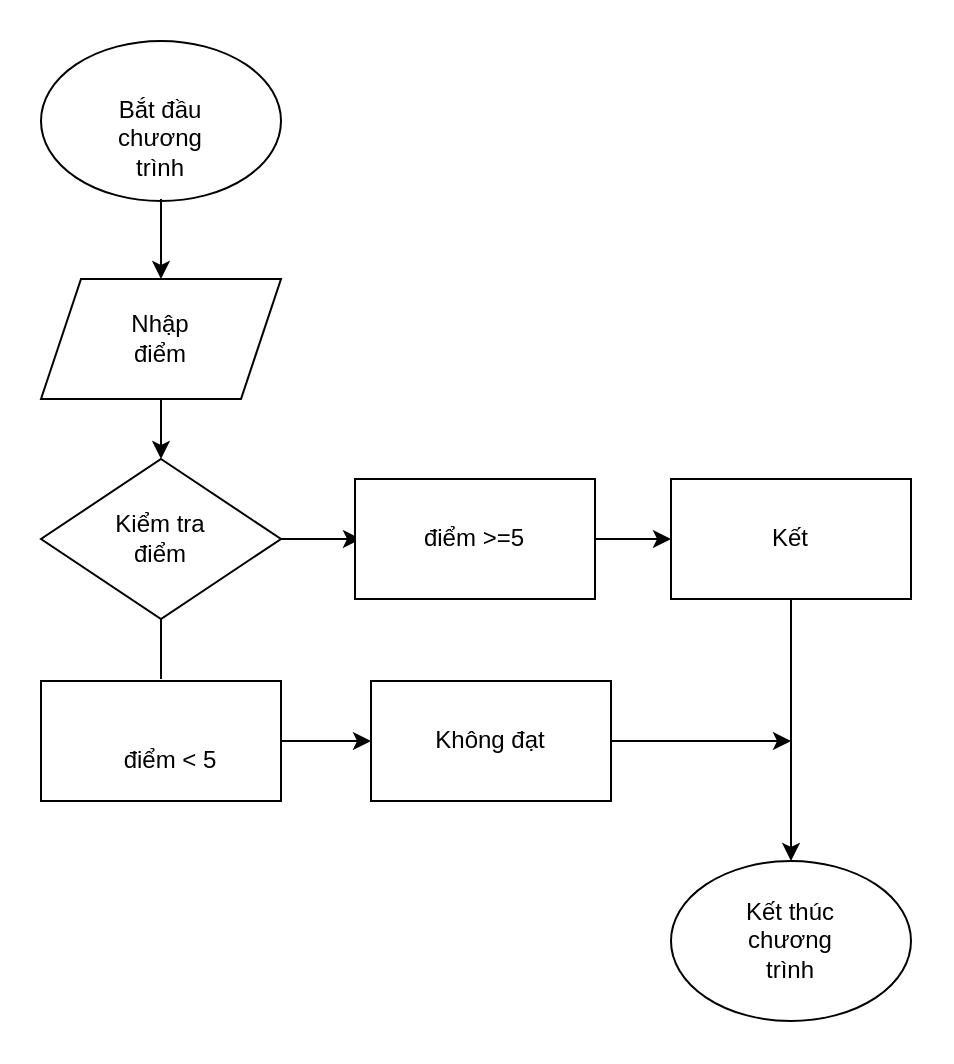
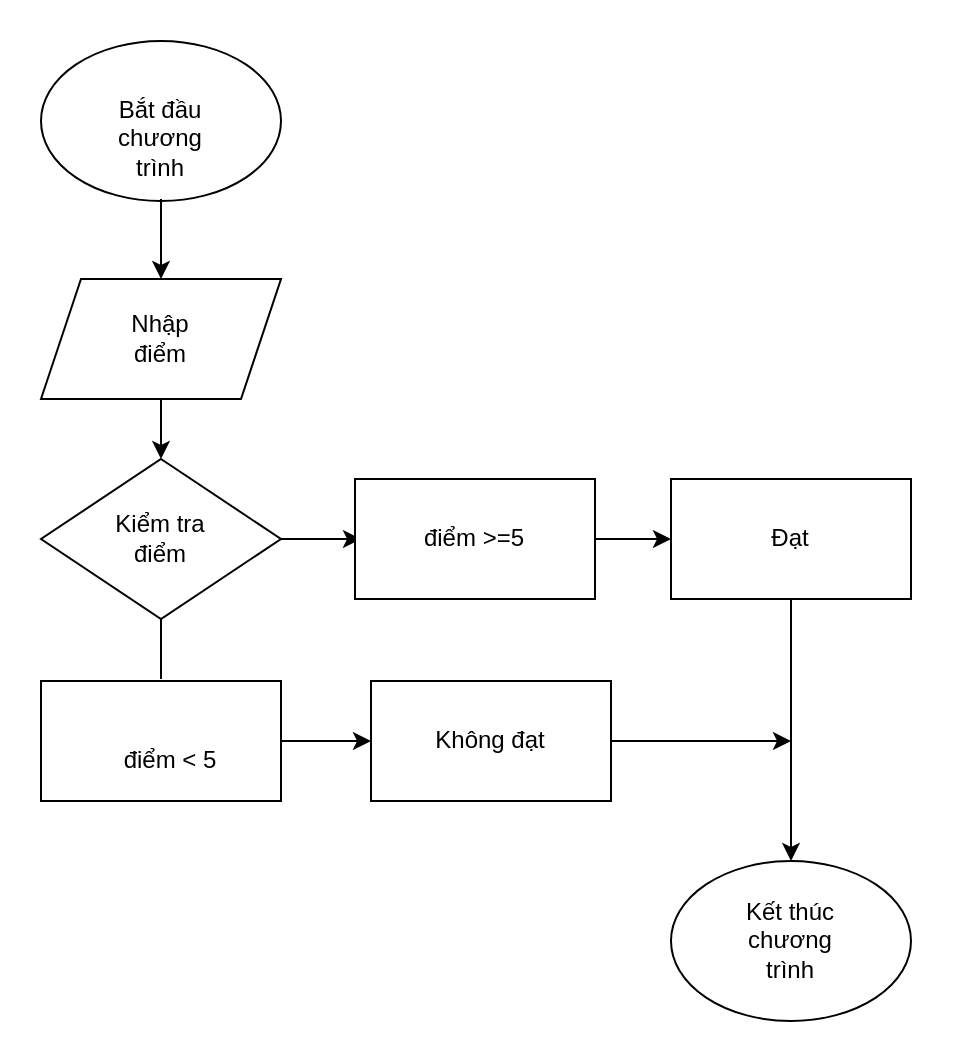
(791, 539) -> (791, 539)
